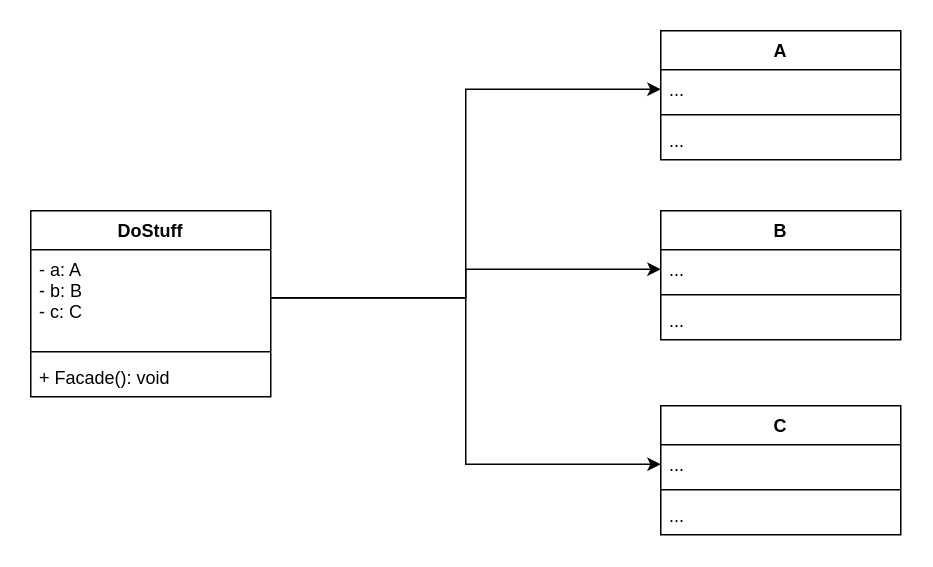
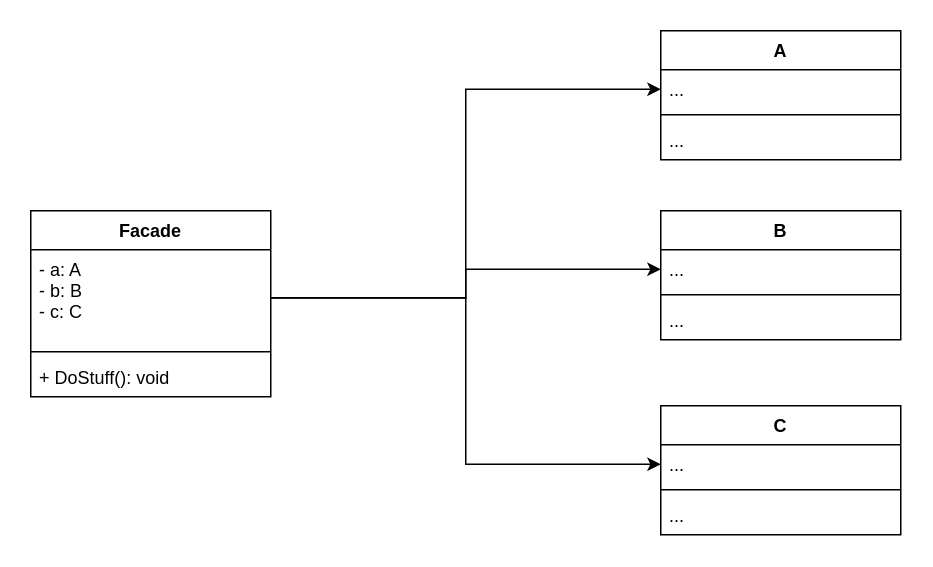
(150, 231) -> (150, 231)
(110, 378) -> (115, 378)
